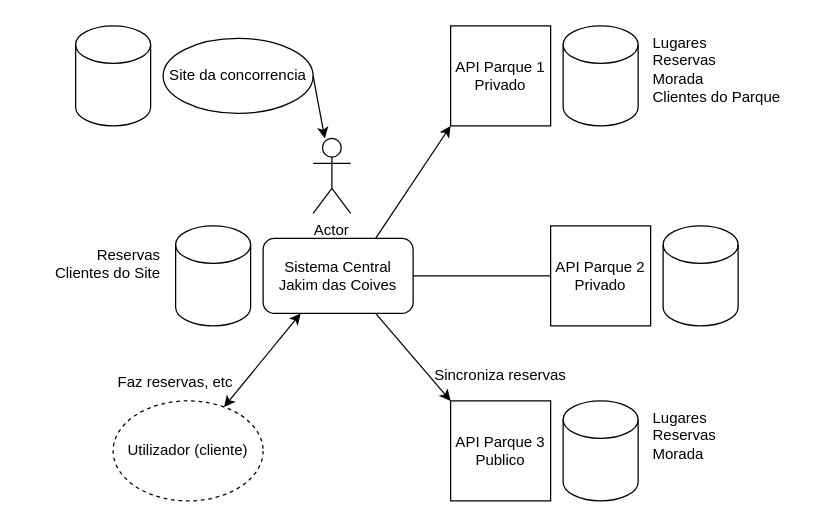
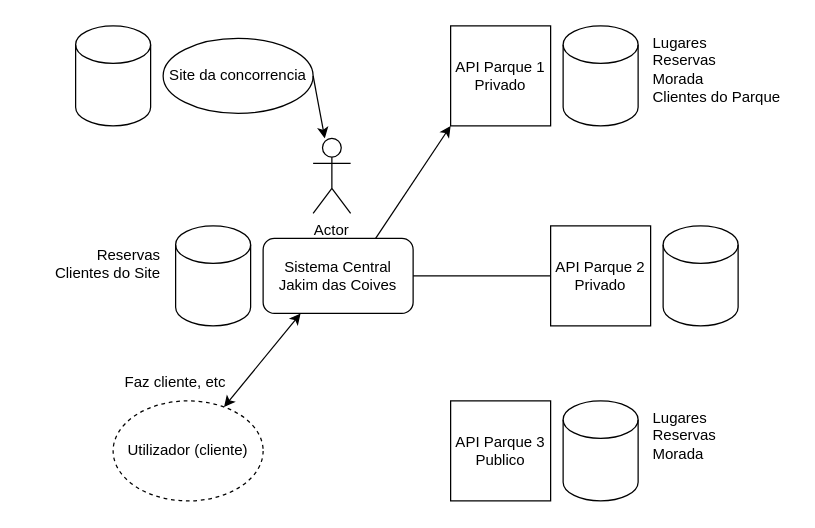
(410, 353) -> none
(501, 376) -> none
(176, 382) -> (176, 382)
